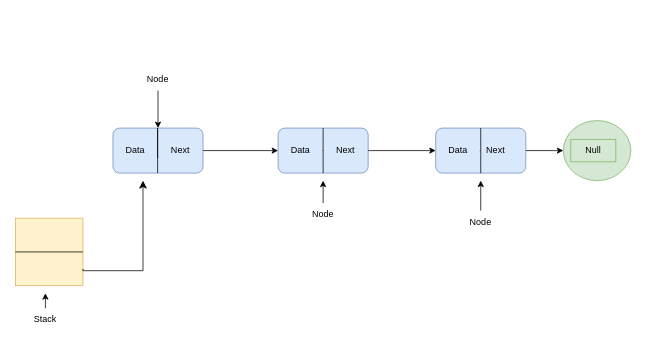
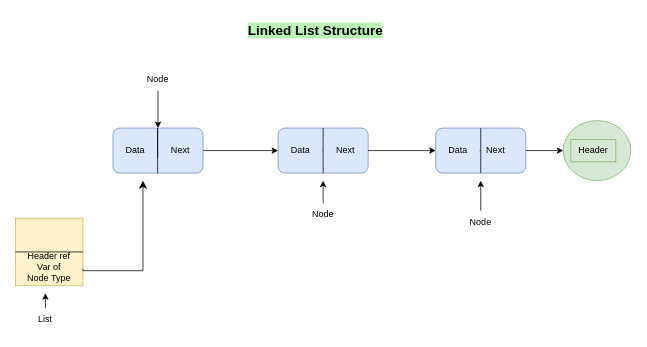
none -> (315, 30)
(593, 150) -> (593, 150)
none -> (49, 267)
(45, 319) -> (45, 319)
